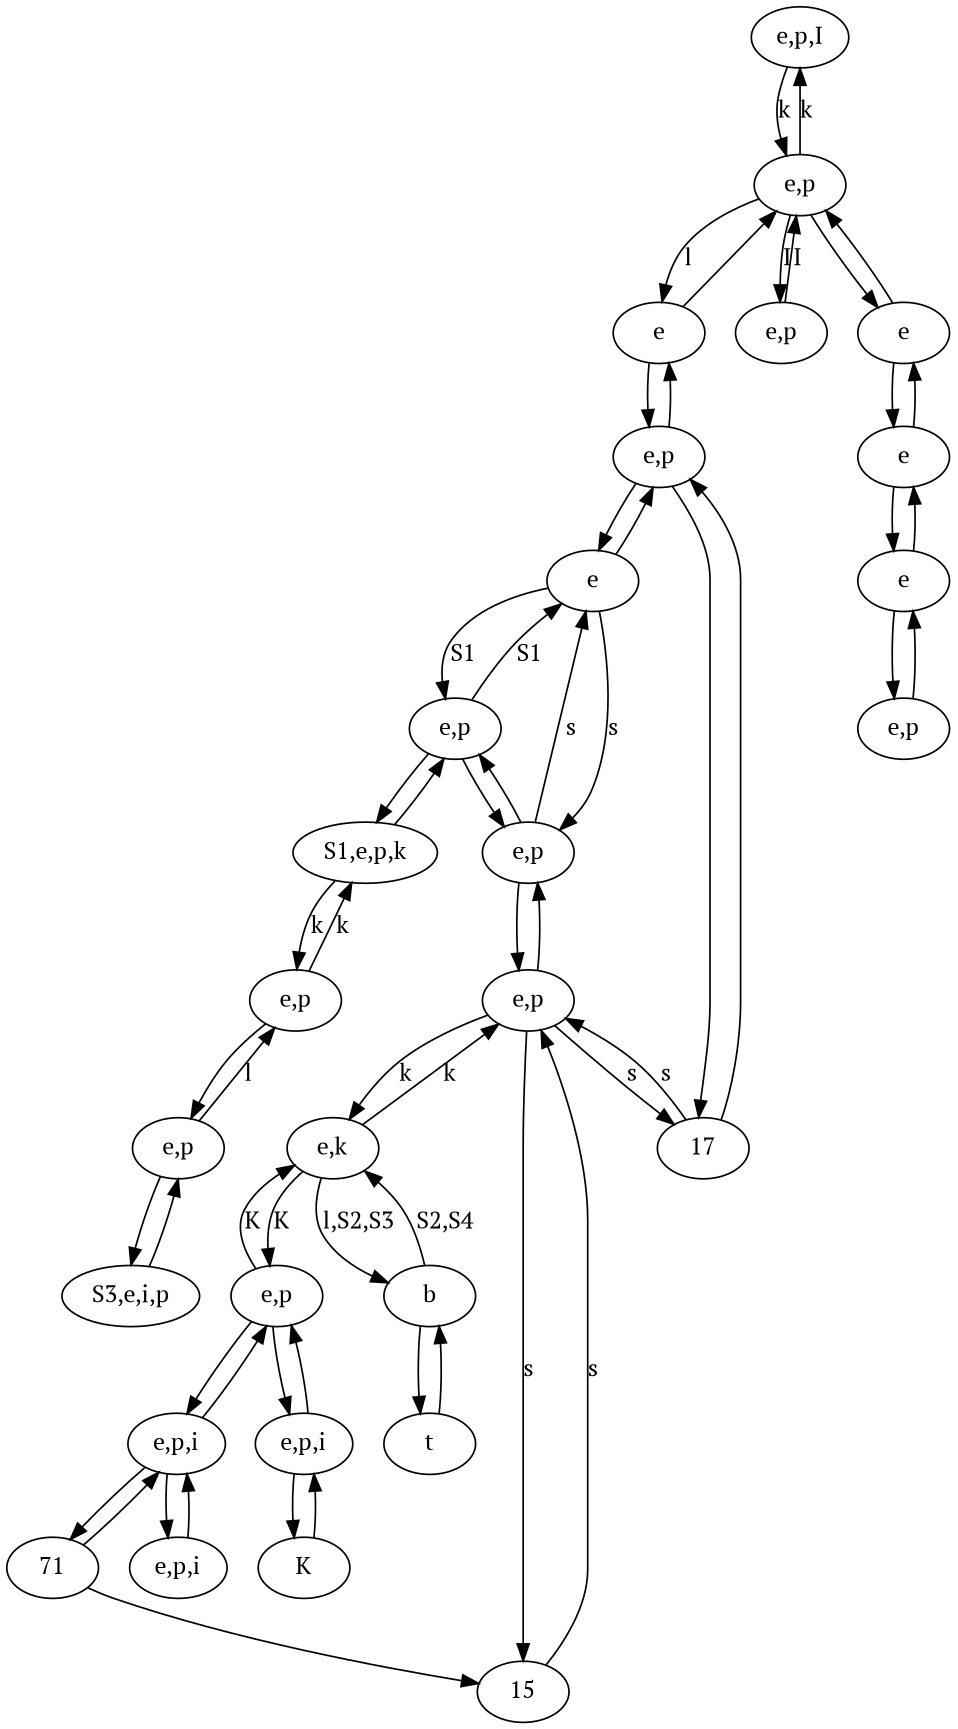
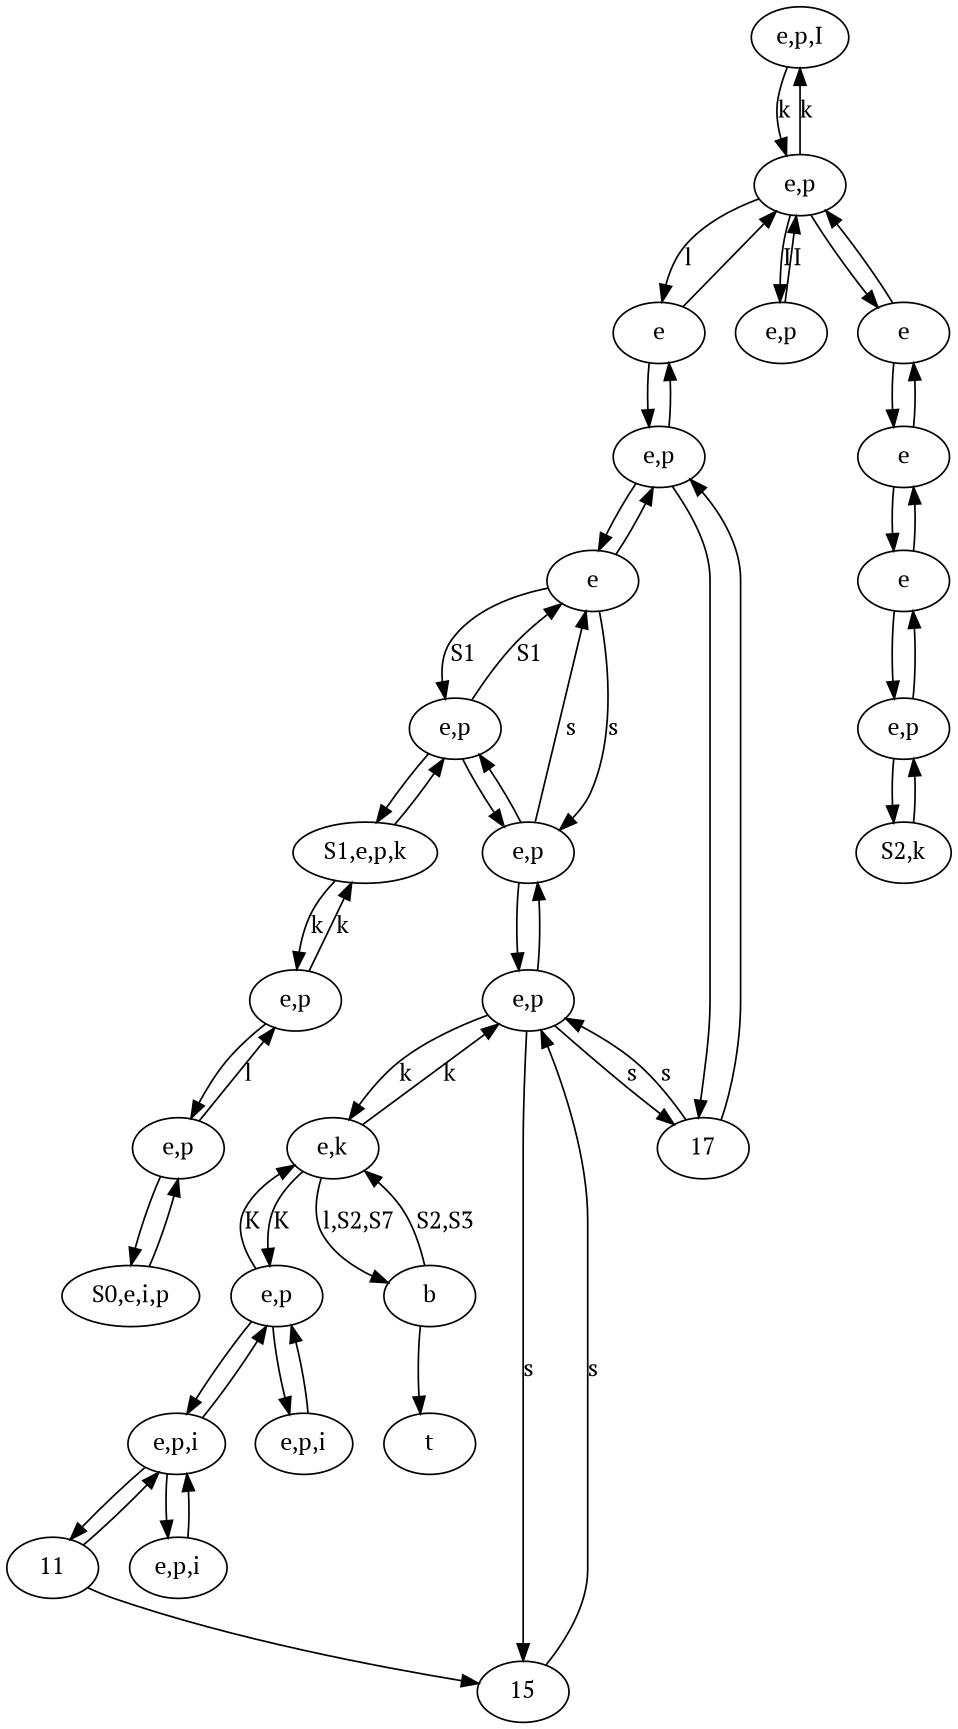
none -> (904, 853)
(359, 1222) -> (359, 1222)
(445, 1222) -> (445, 1222)
(131, 1296) -> (131, 1296)
(441, 1379) -> none
(53, 1568) -> (53, 1568)
(304, 1568) -> none
